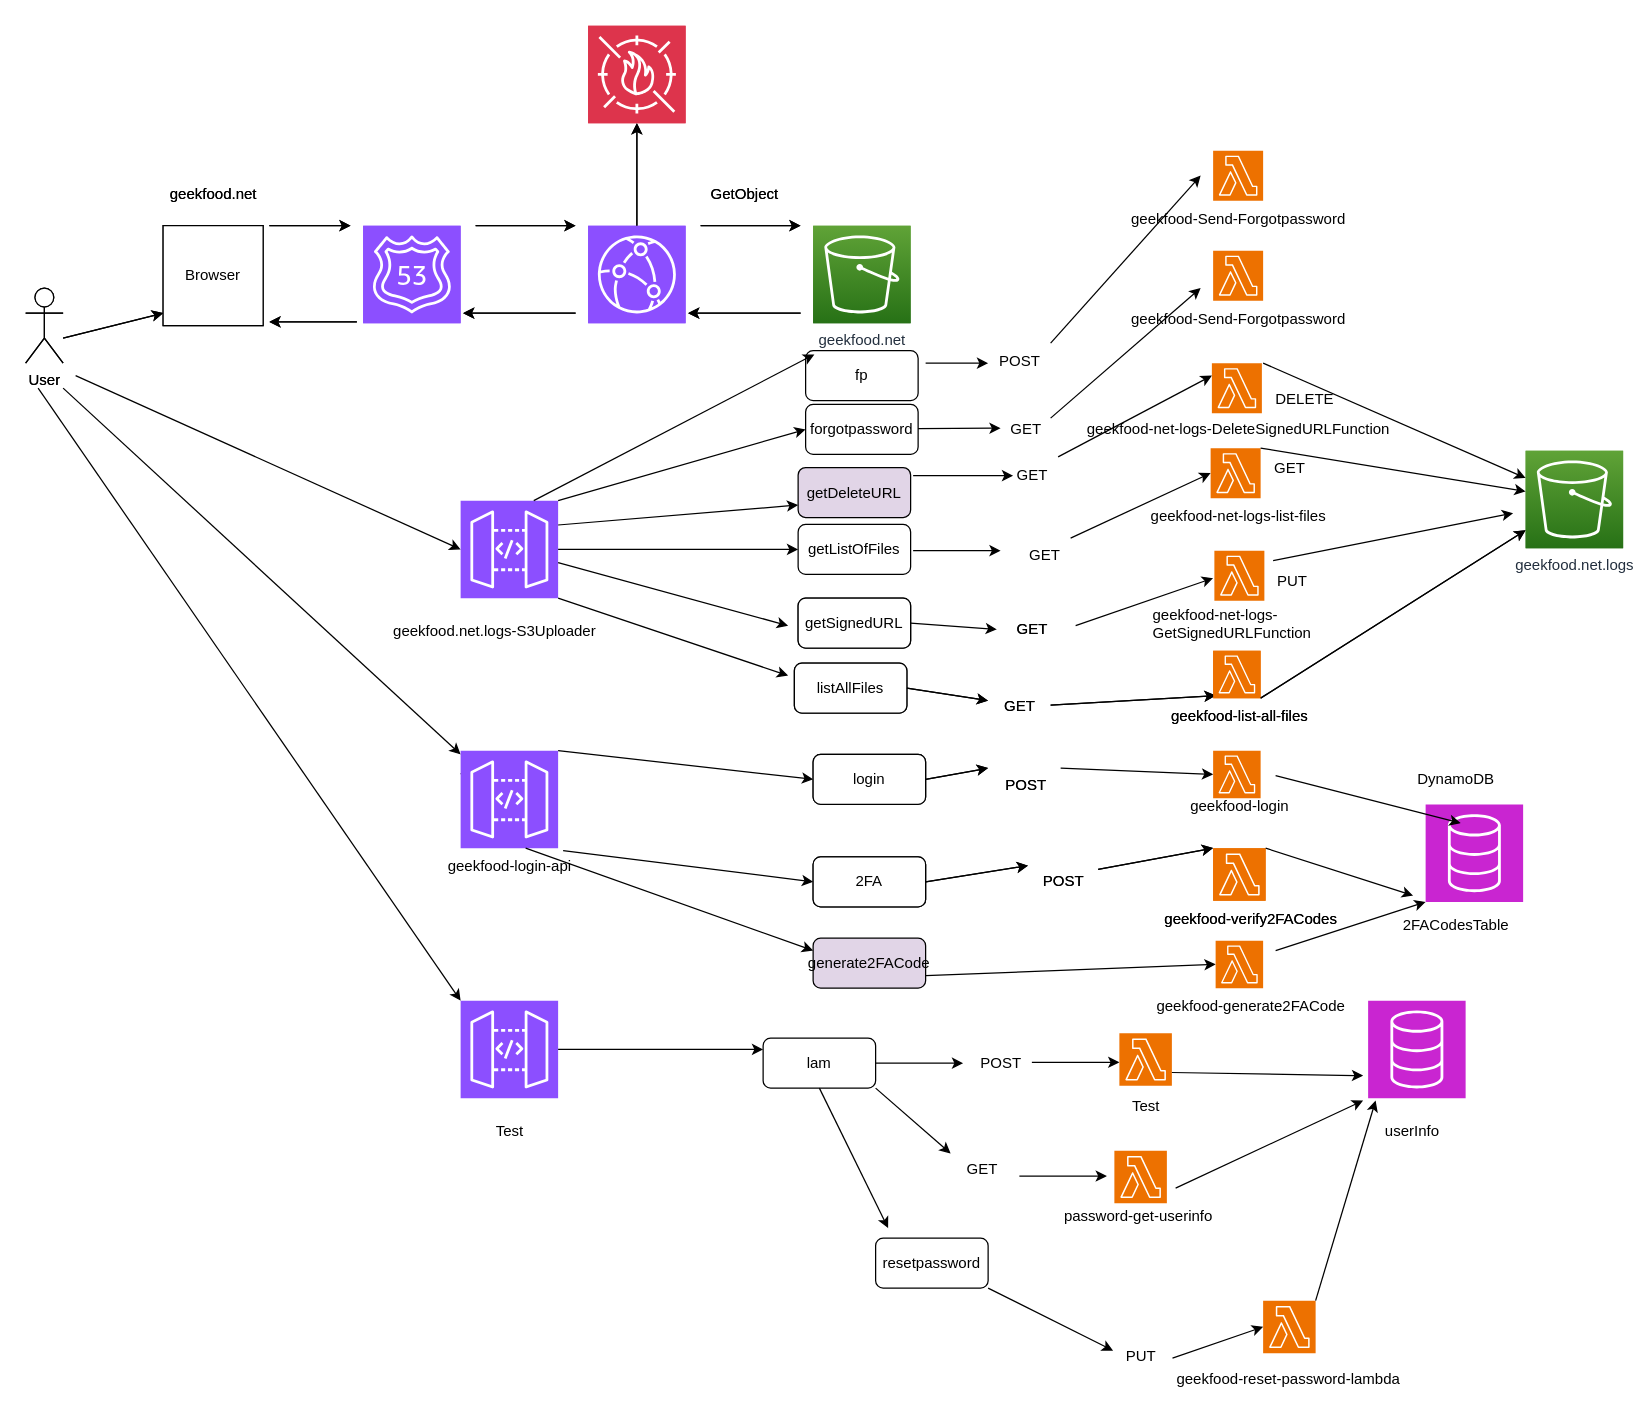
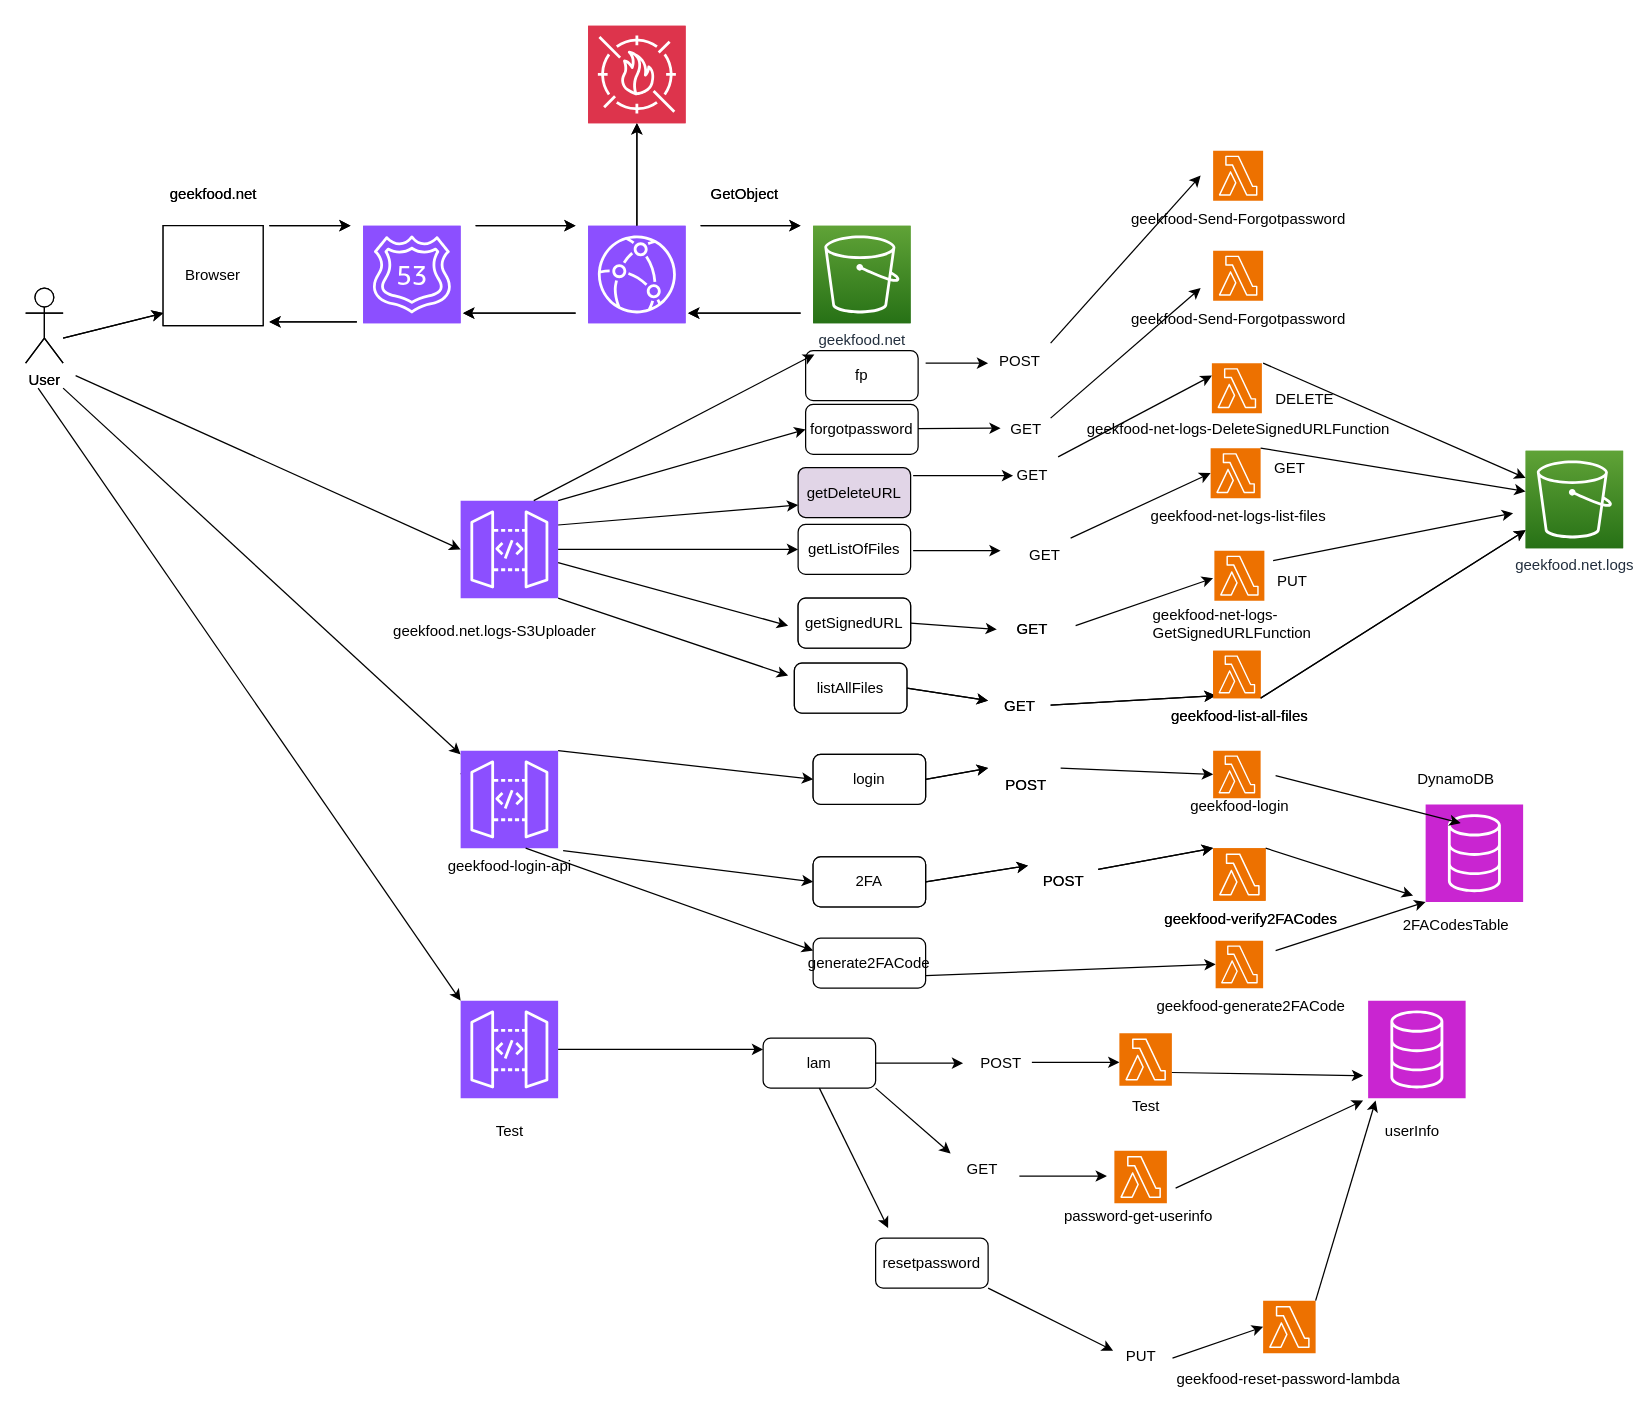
(869, 963) -> (869, 963)
